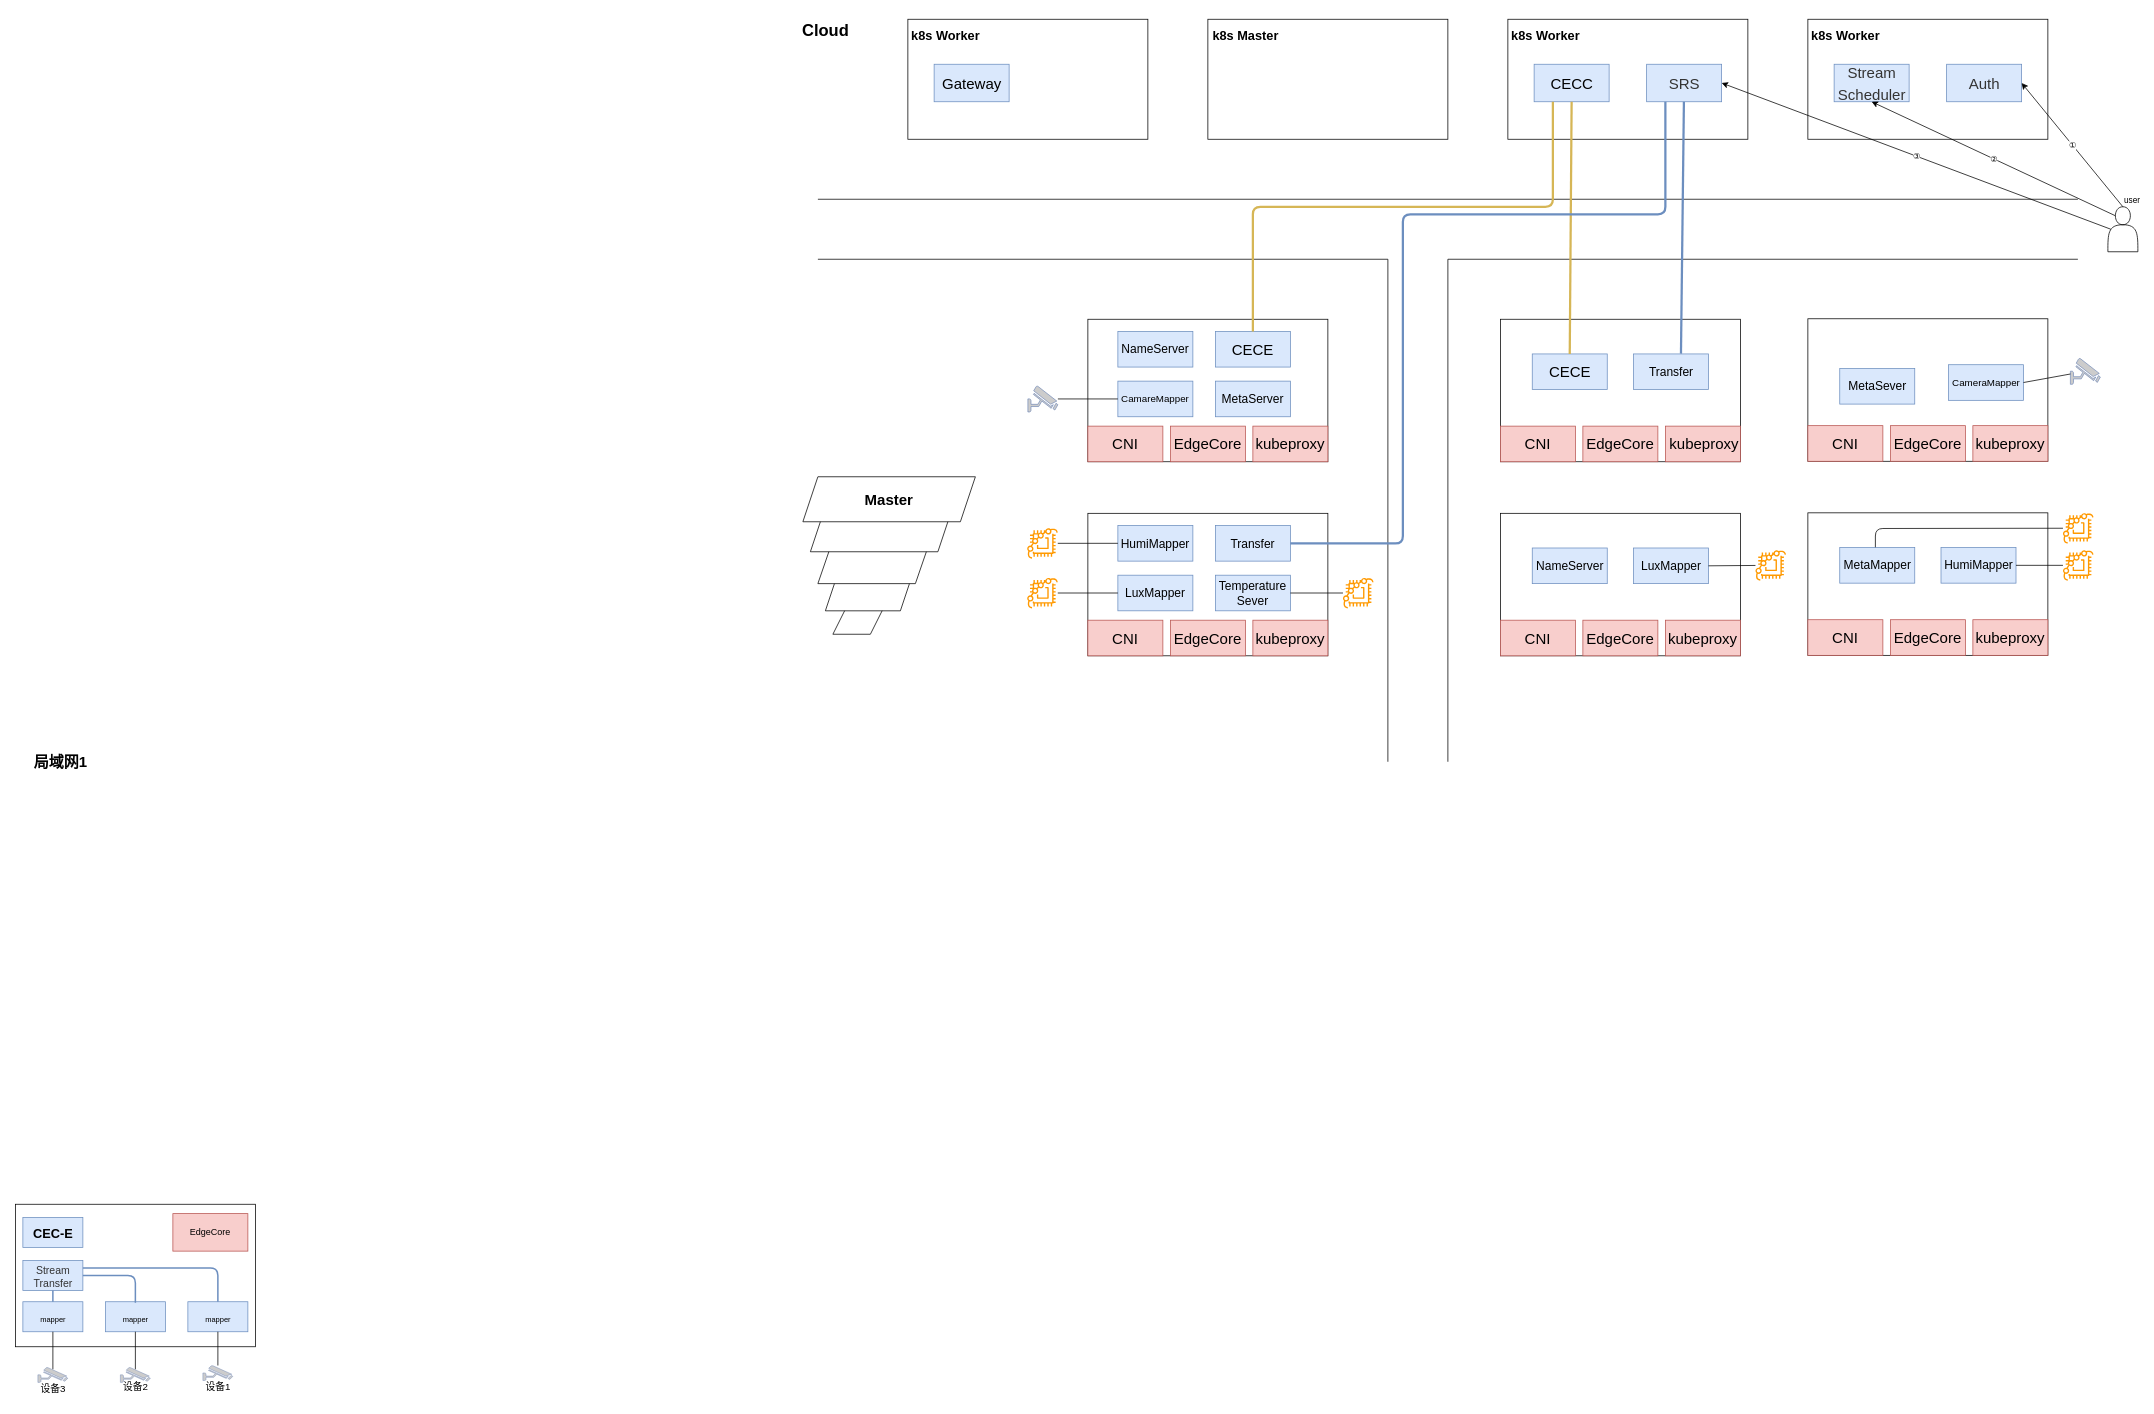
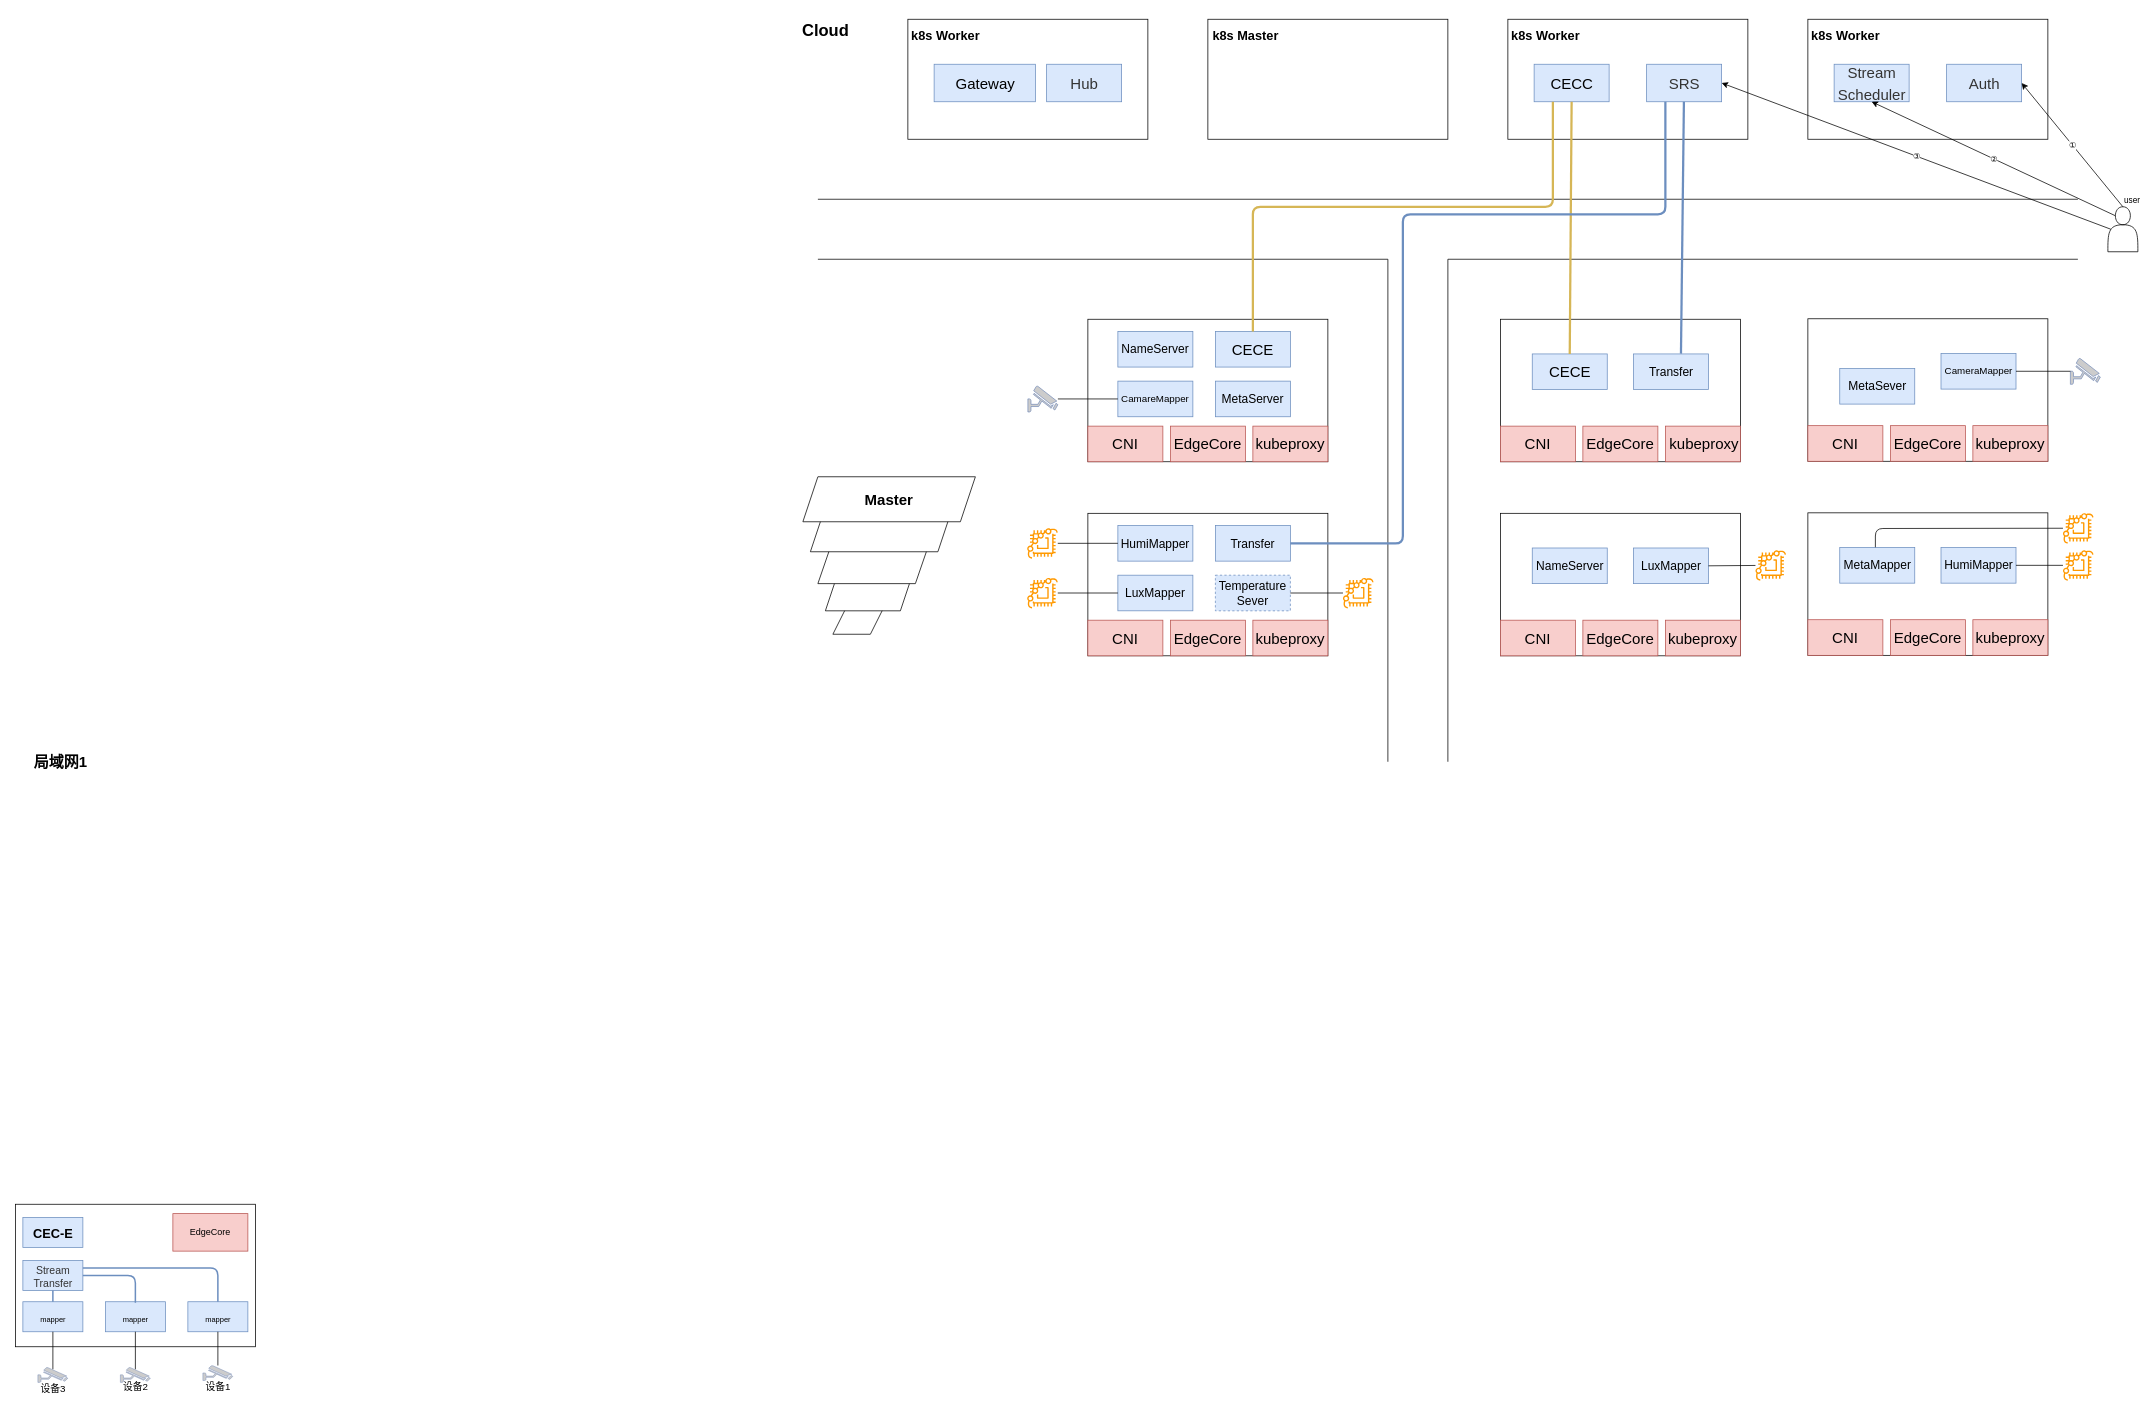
(972, 83) -> (985, 83)
none -> (1084, 83)
(1986, 382) -> (1979, 371)
(1253, 593) -> (1253, 593)
